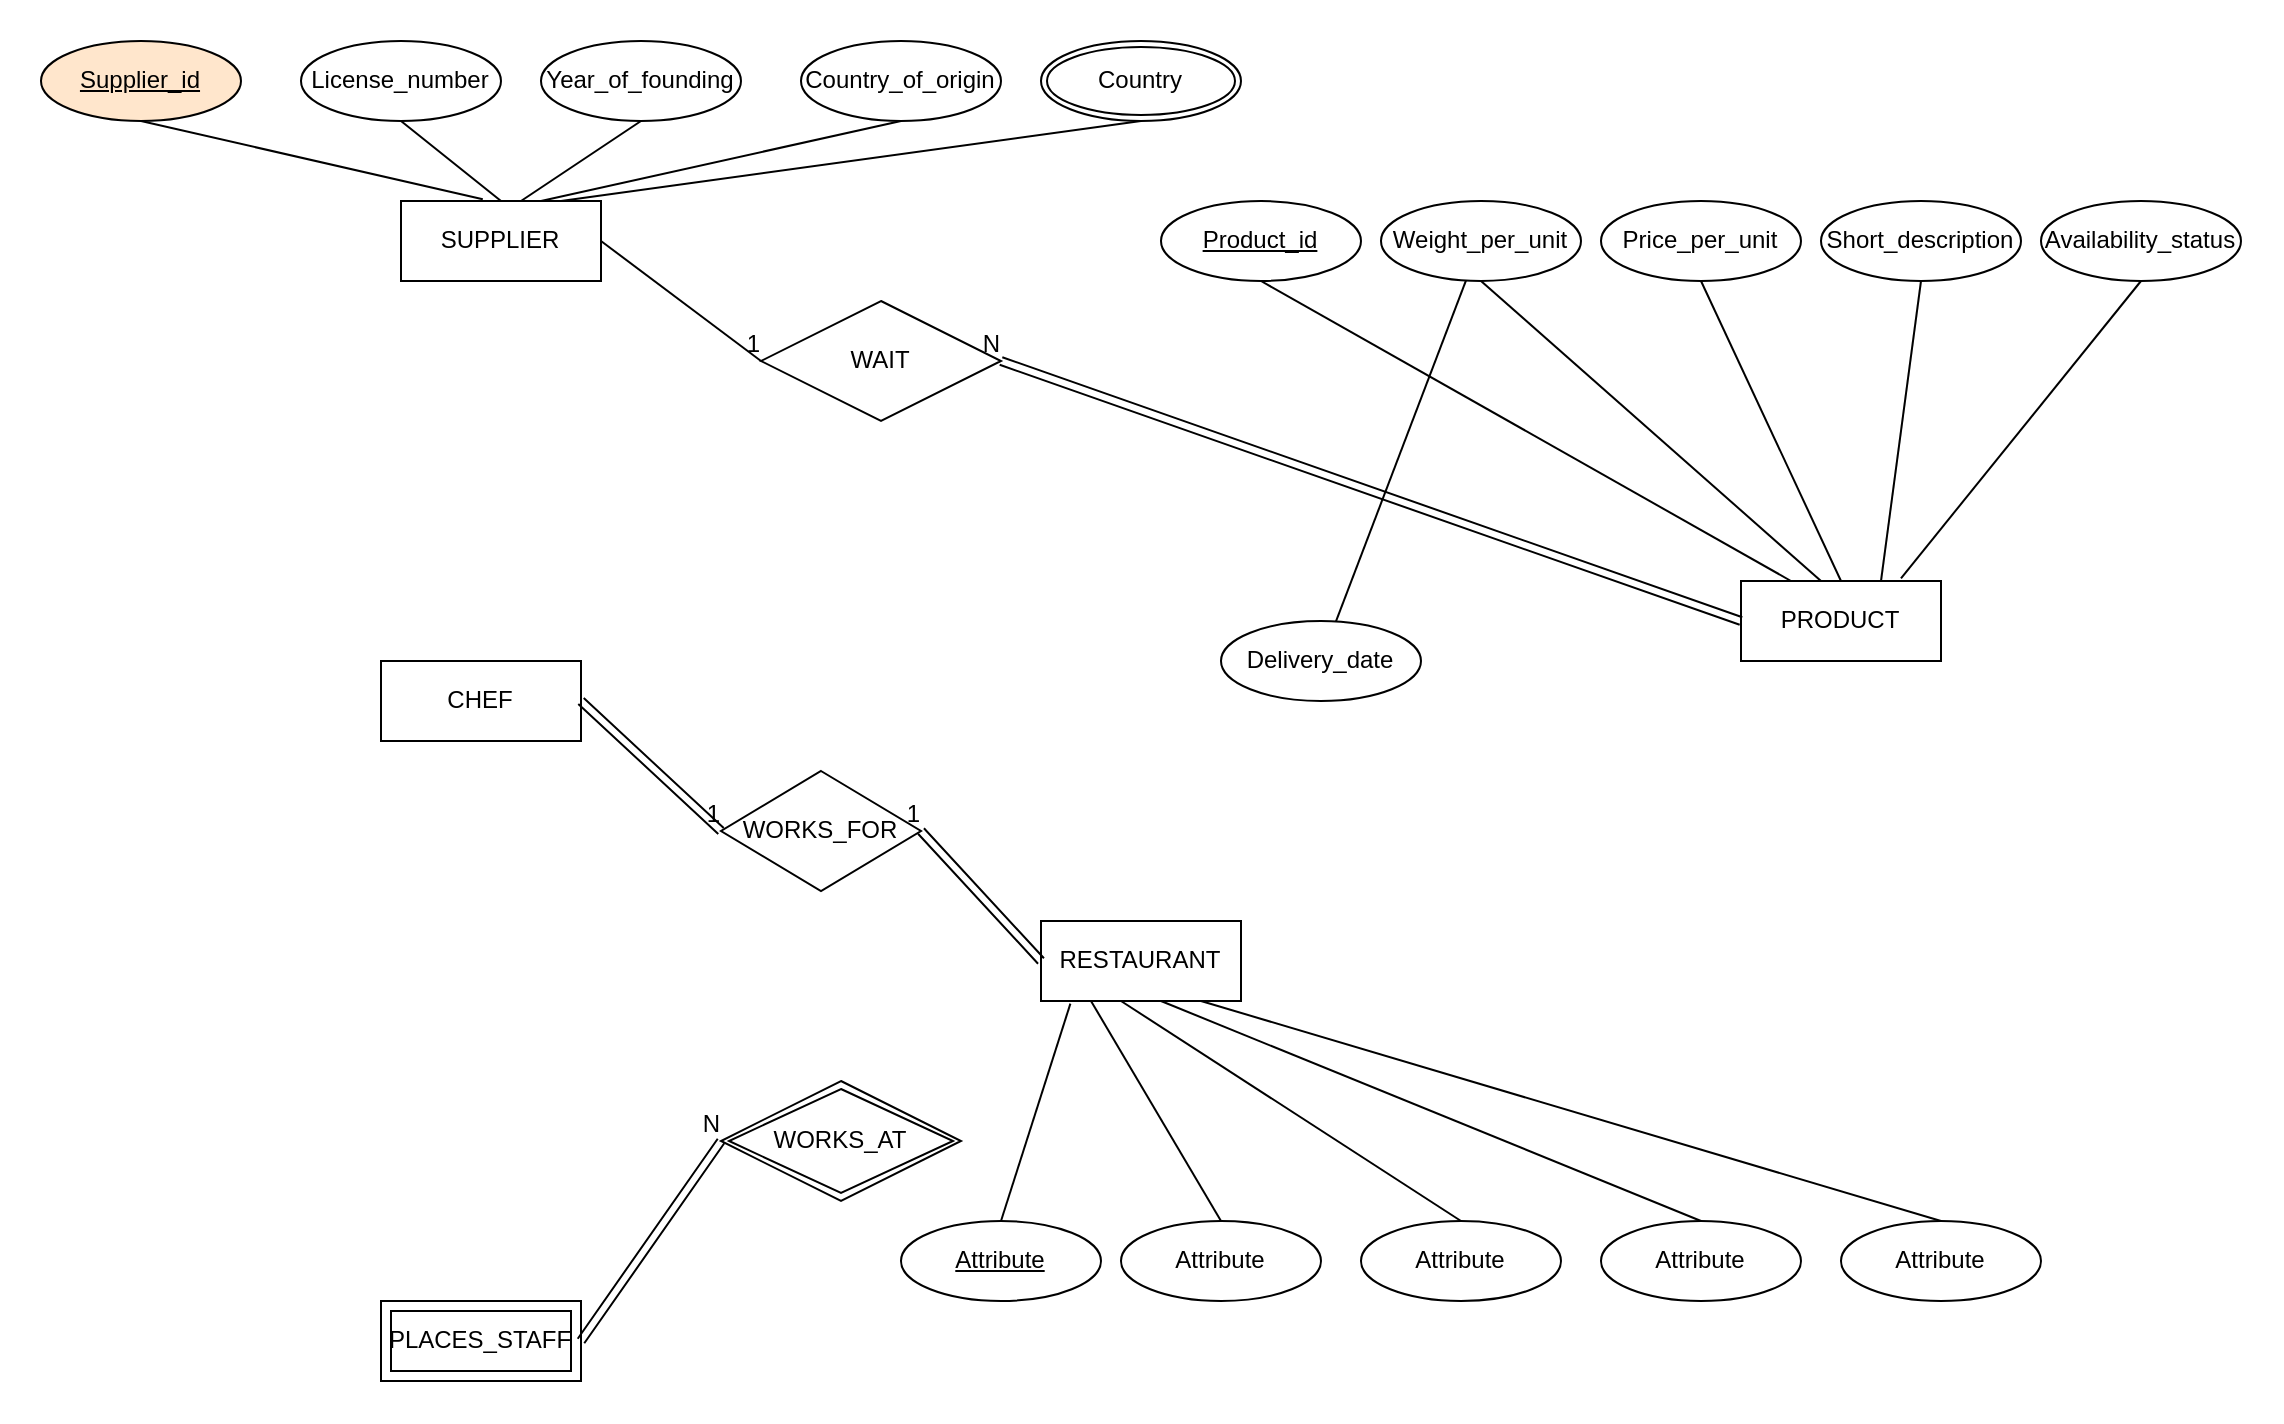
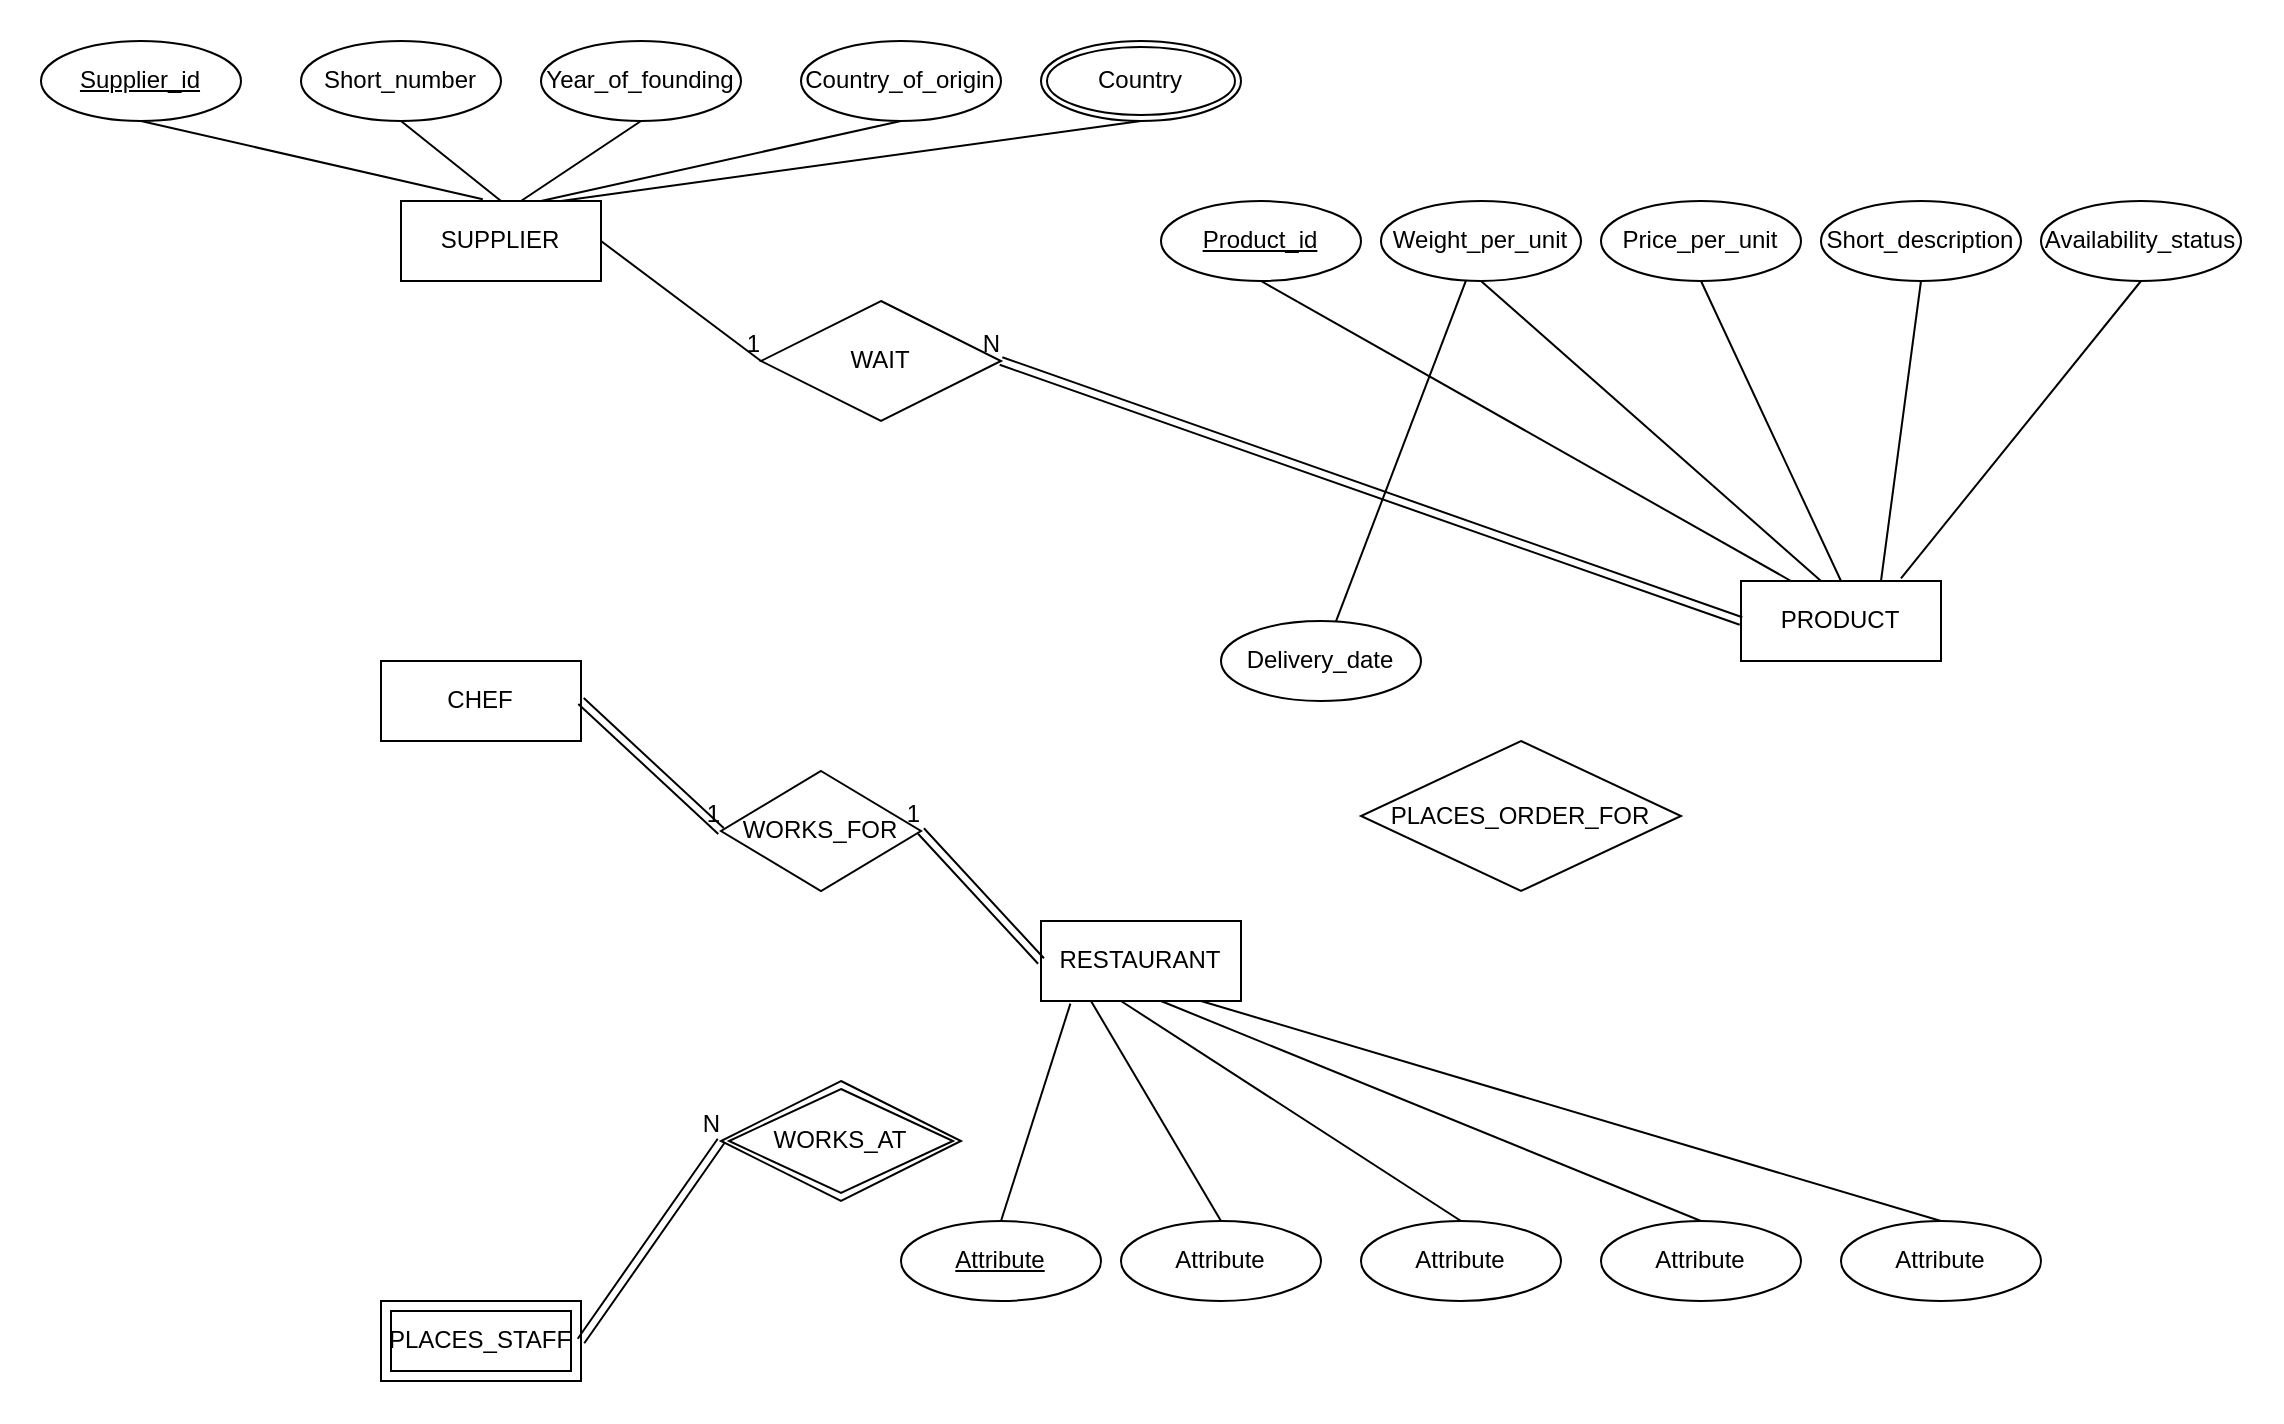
(141, 81) -> (141, 81)
(401, 81) -> (401, 81)
none -> (1521, 816)
